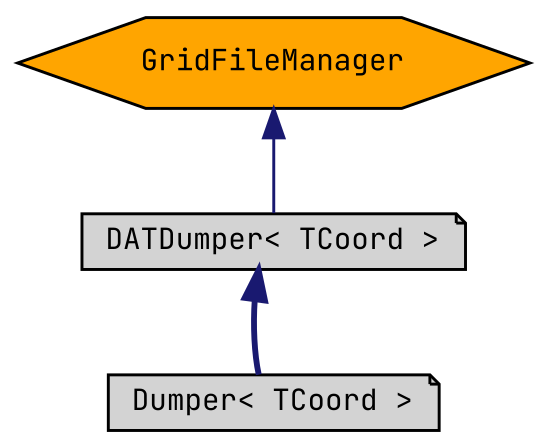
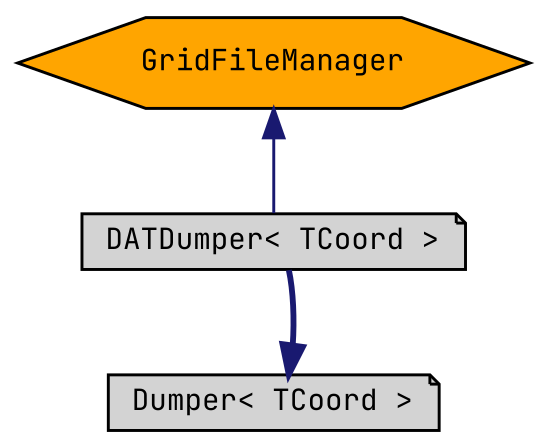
(254, 337) -> (293, 308)
